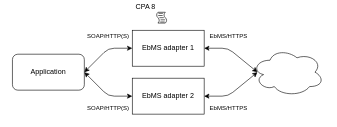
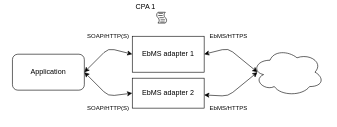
(147, 6) -> (147, 6)
(168, 48) -> (168, 54)
(168, 96) -> (168, 93)
